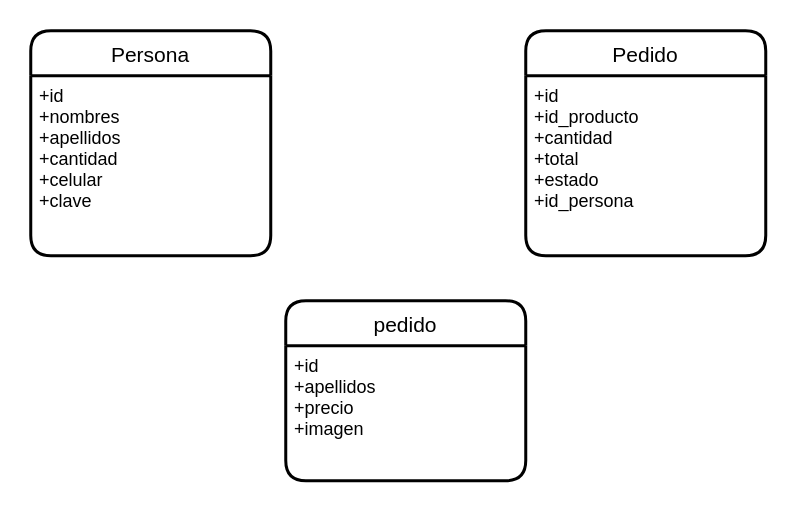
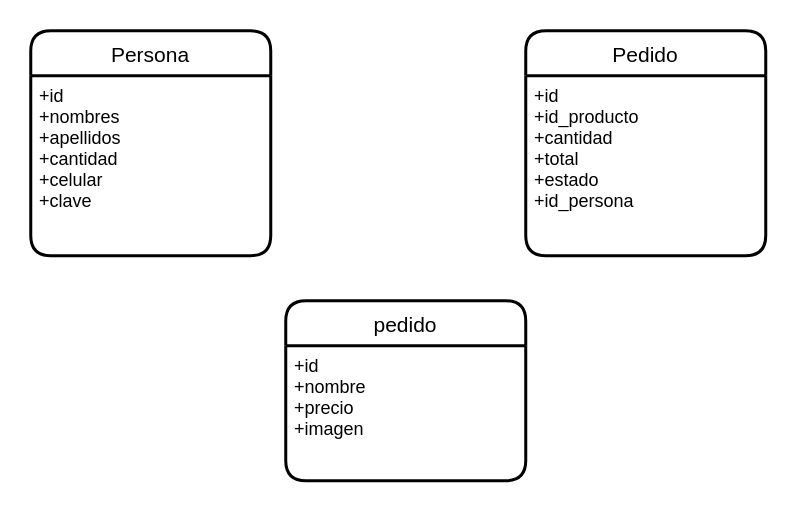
(307, 366) -> (307, 366)
